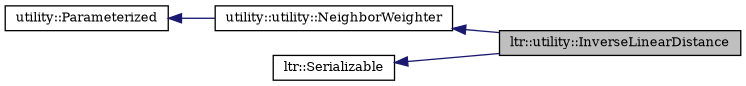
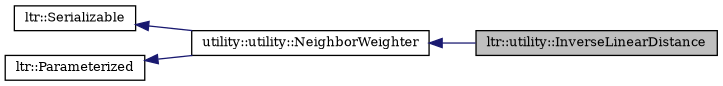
(87, 18) -> (75, 68)
(454, 57) -> (170, 28)
